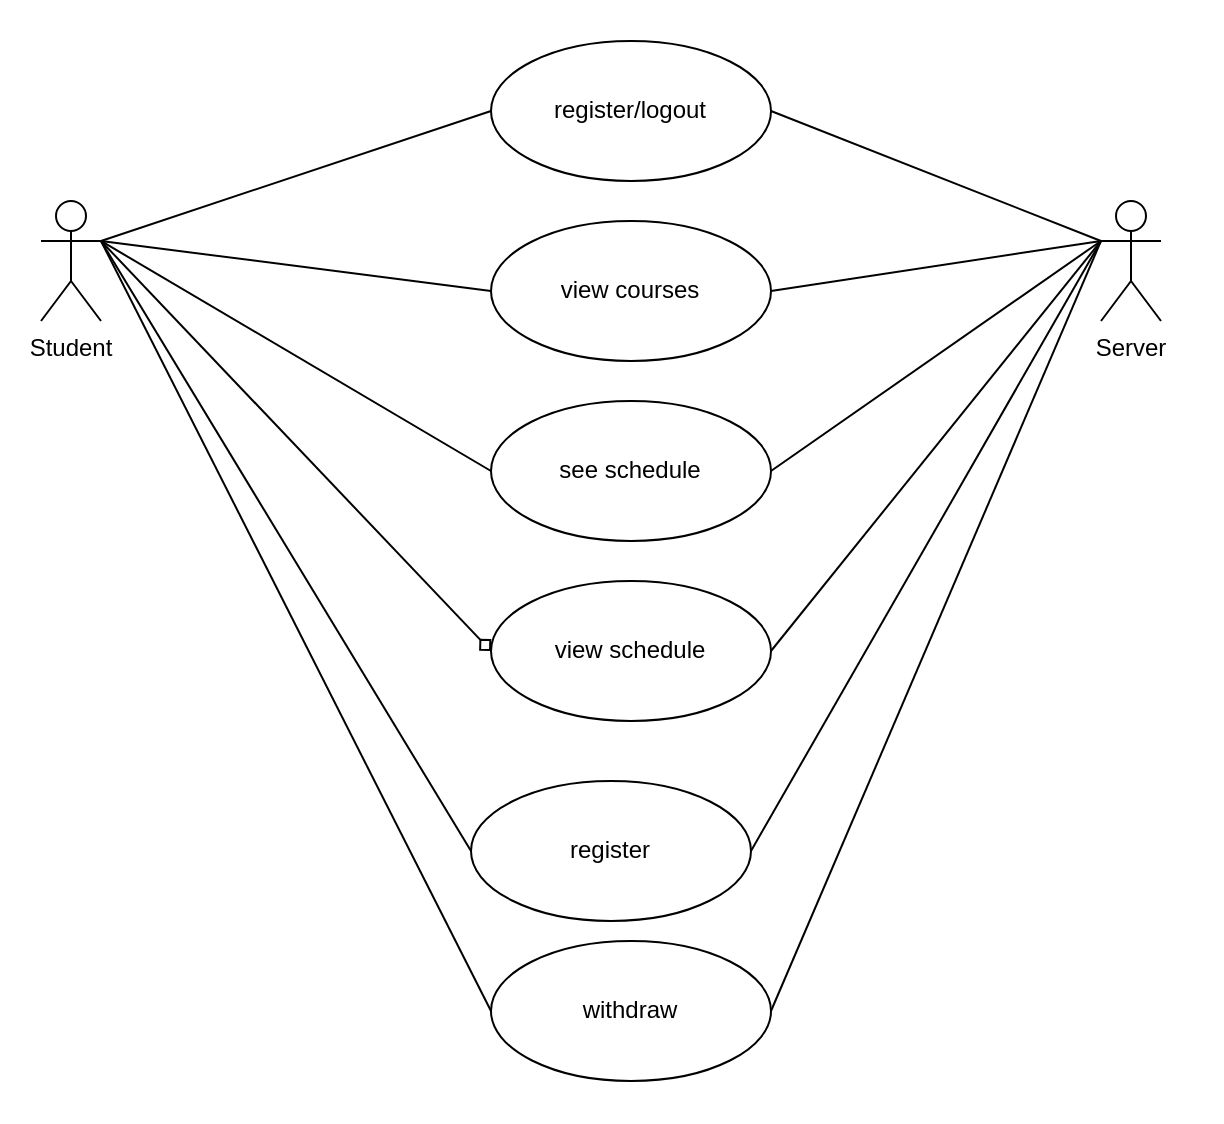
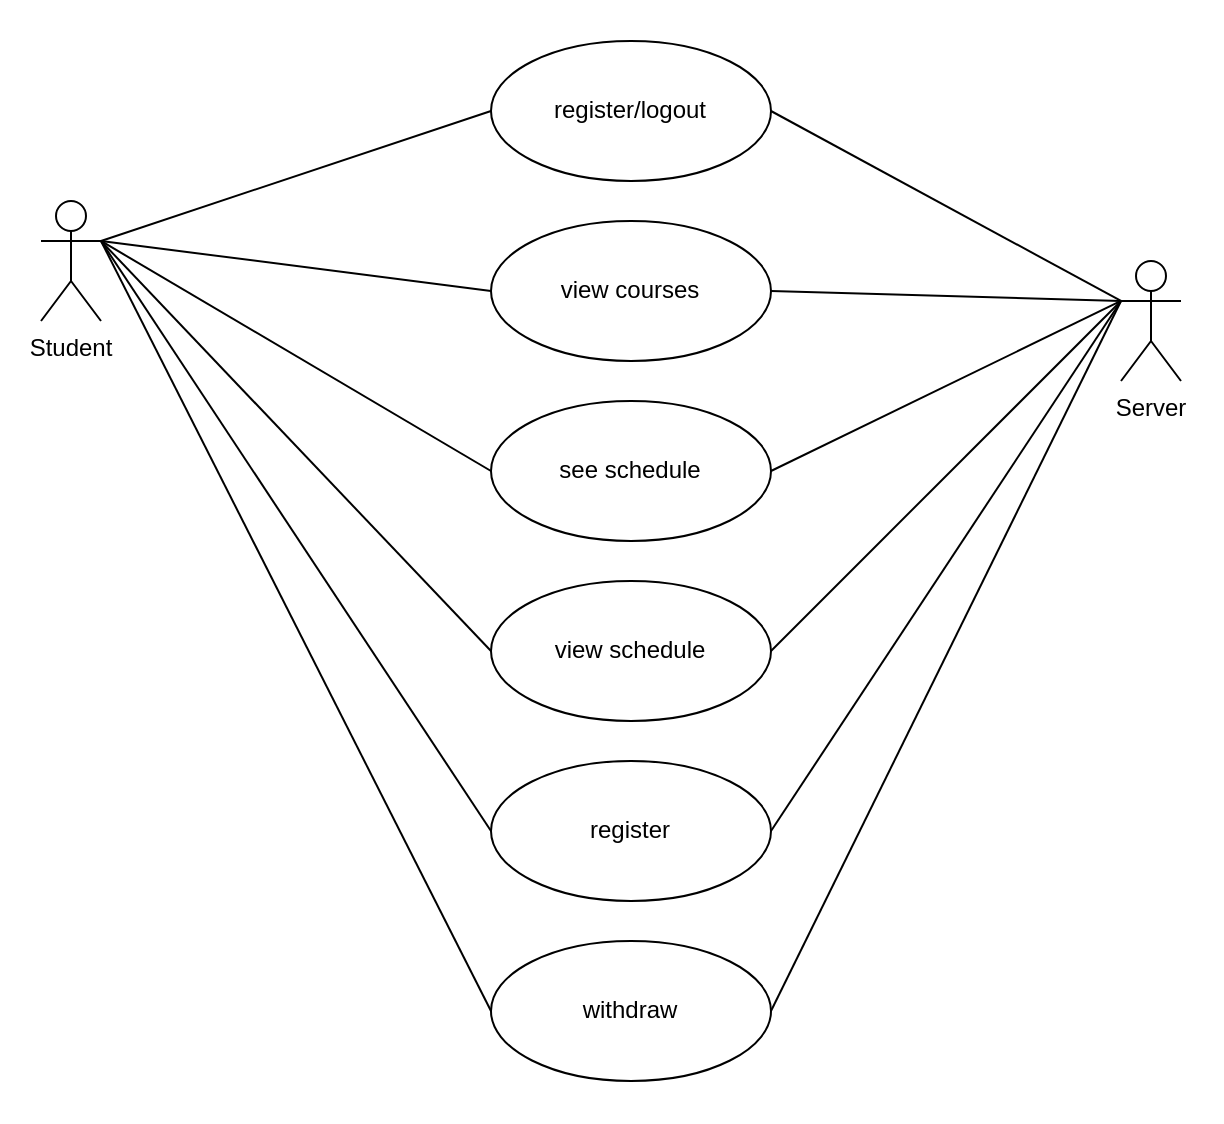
(1131, 261) -> (1151, 321)
(480, 639) -> (484, 644)
(611, 851) -> (631, 831)
